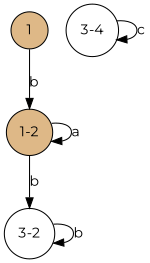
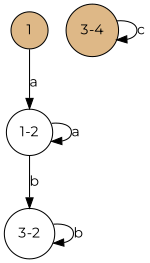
(92, 30) -> (92, 30)
(34, 83) -> (34, 83)
(30, 132) -> (30, 132)
